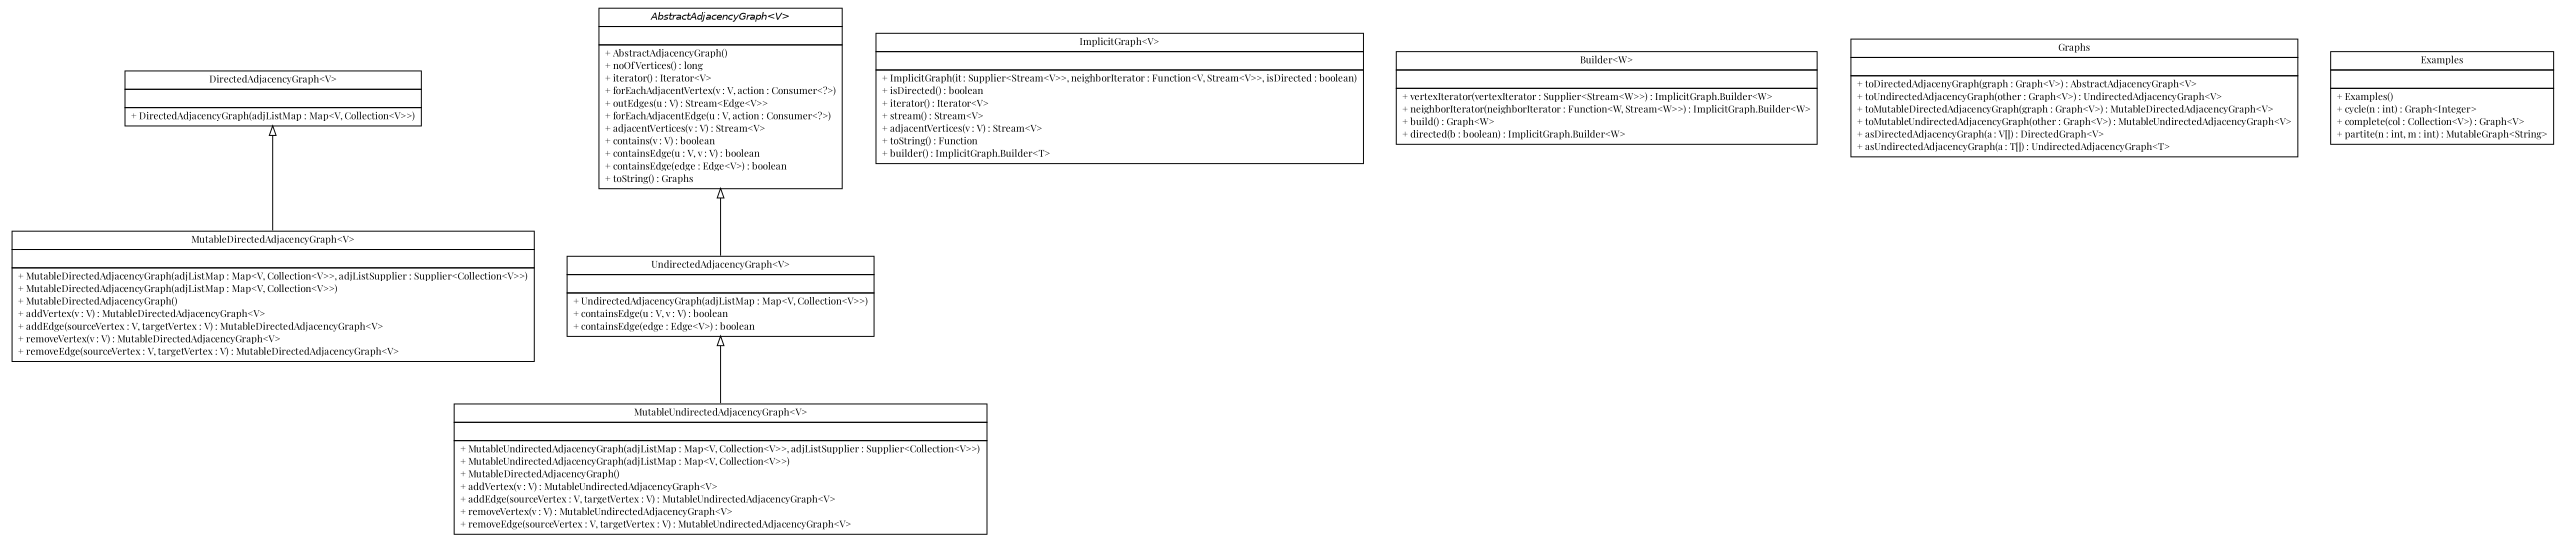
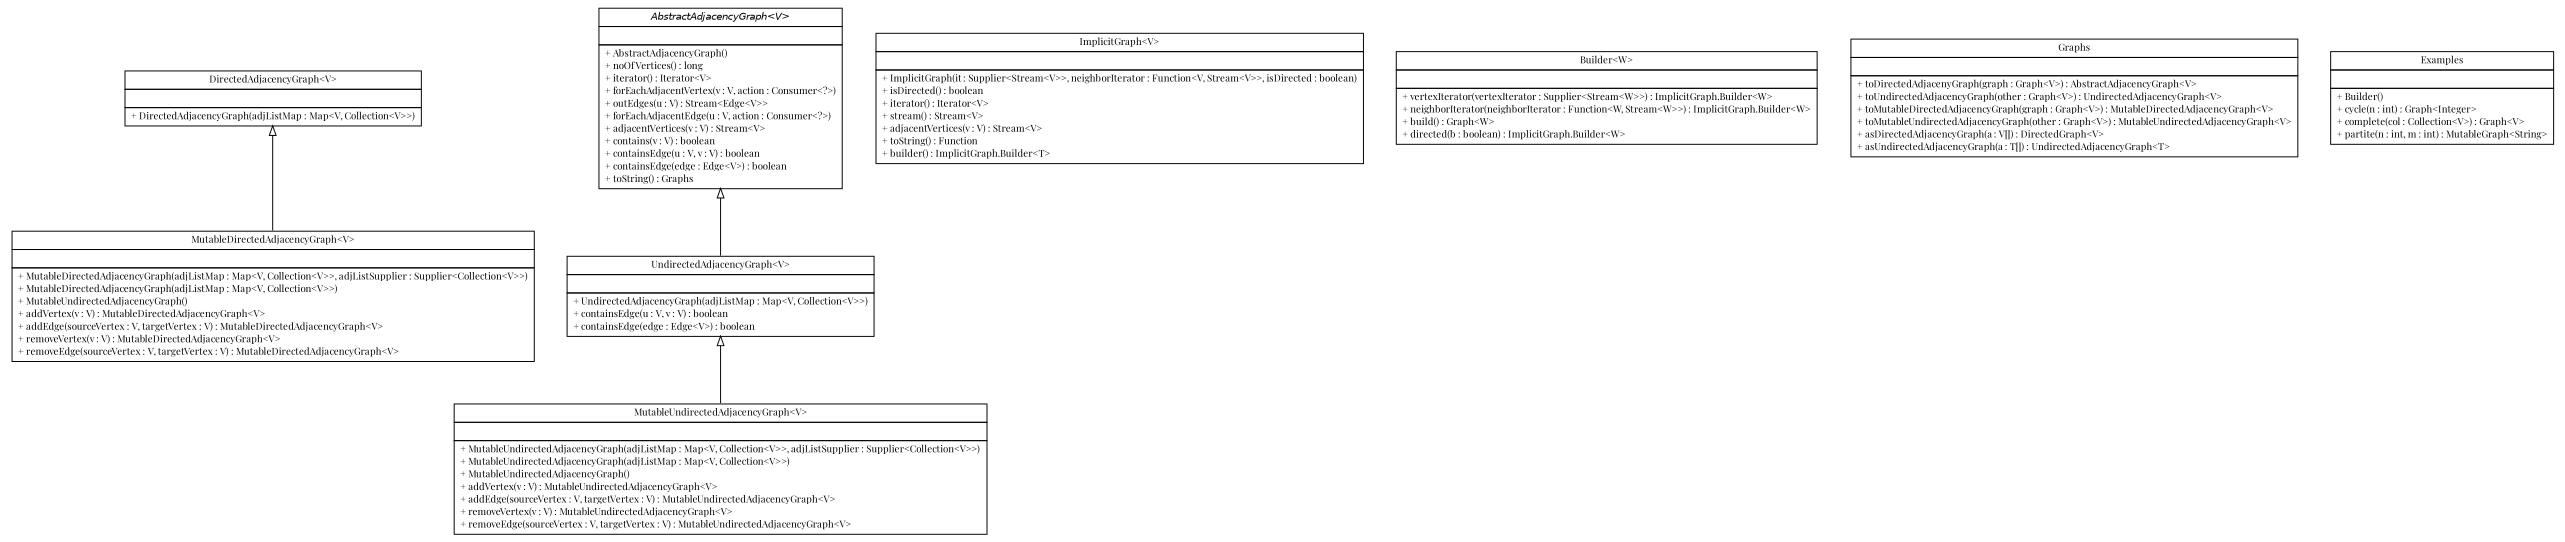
(2365, 97) -> (2360, 97)
(98, 302) -> (103, 302)
(540, 474) -> (545, 474)
